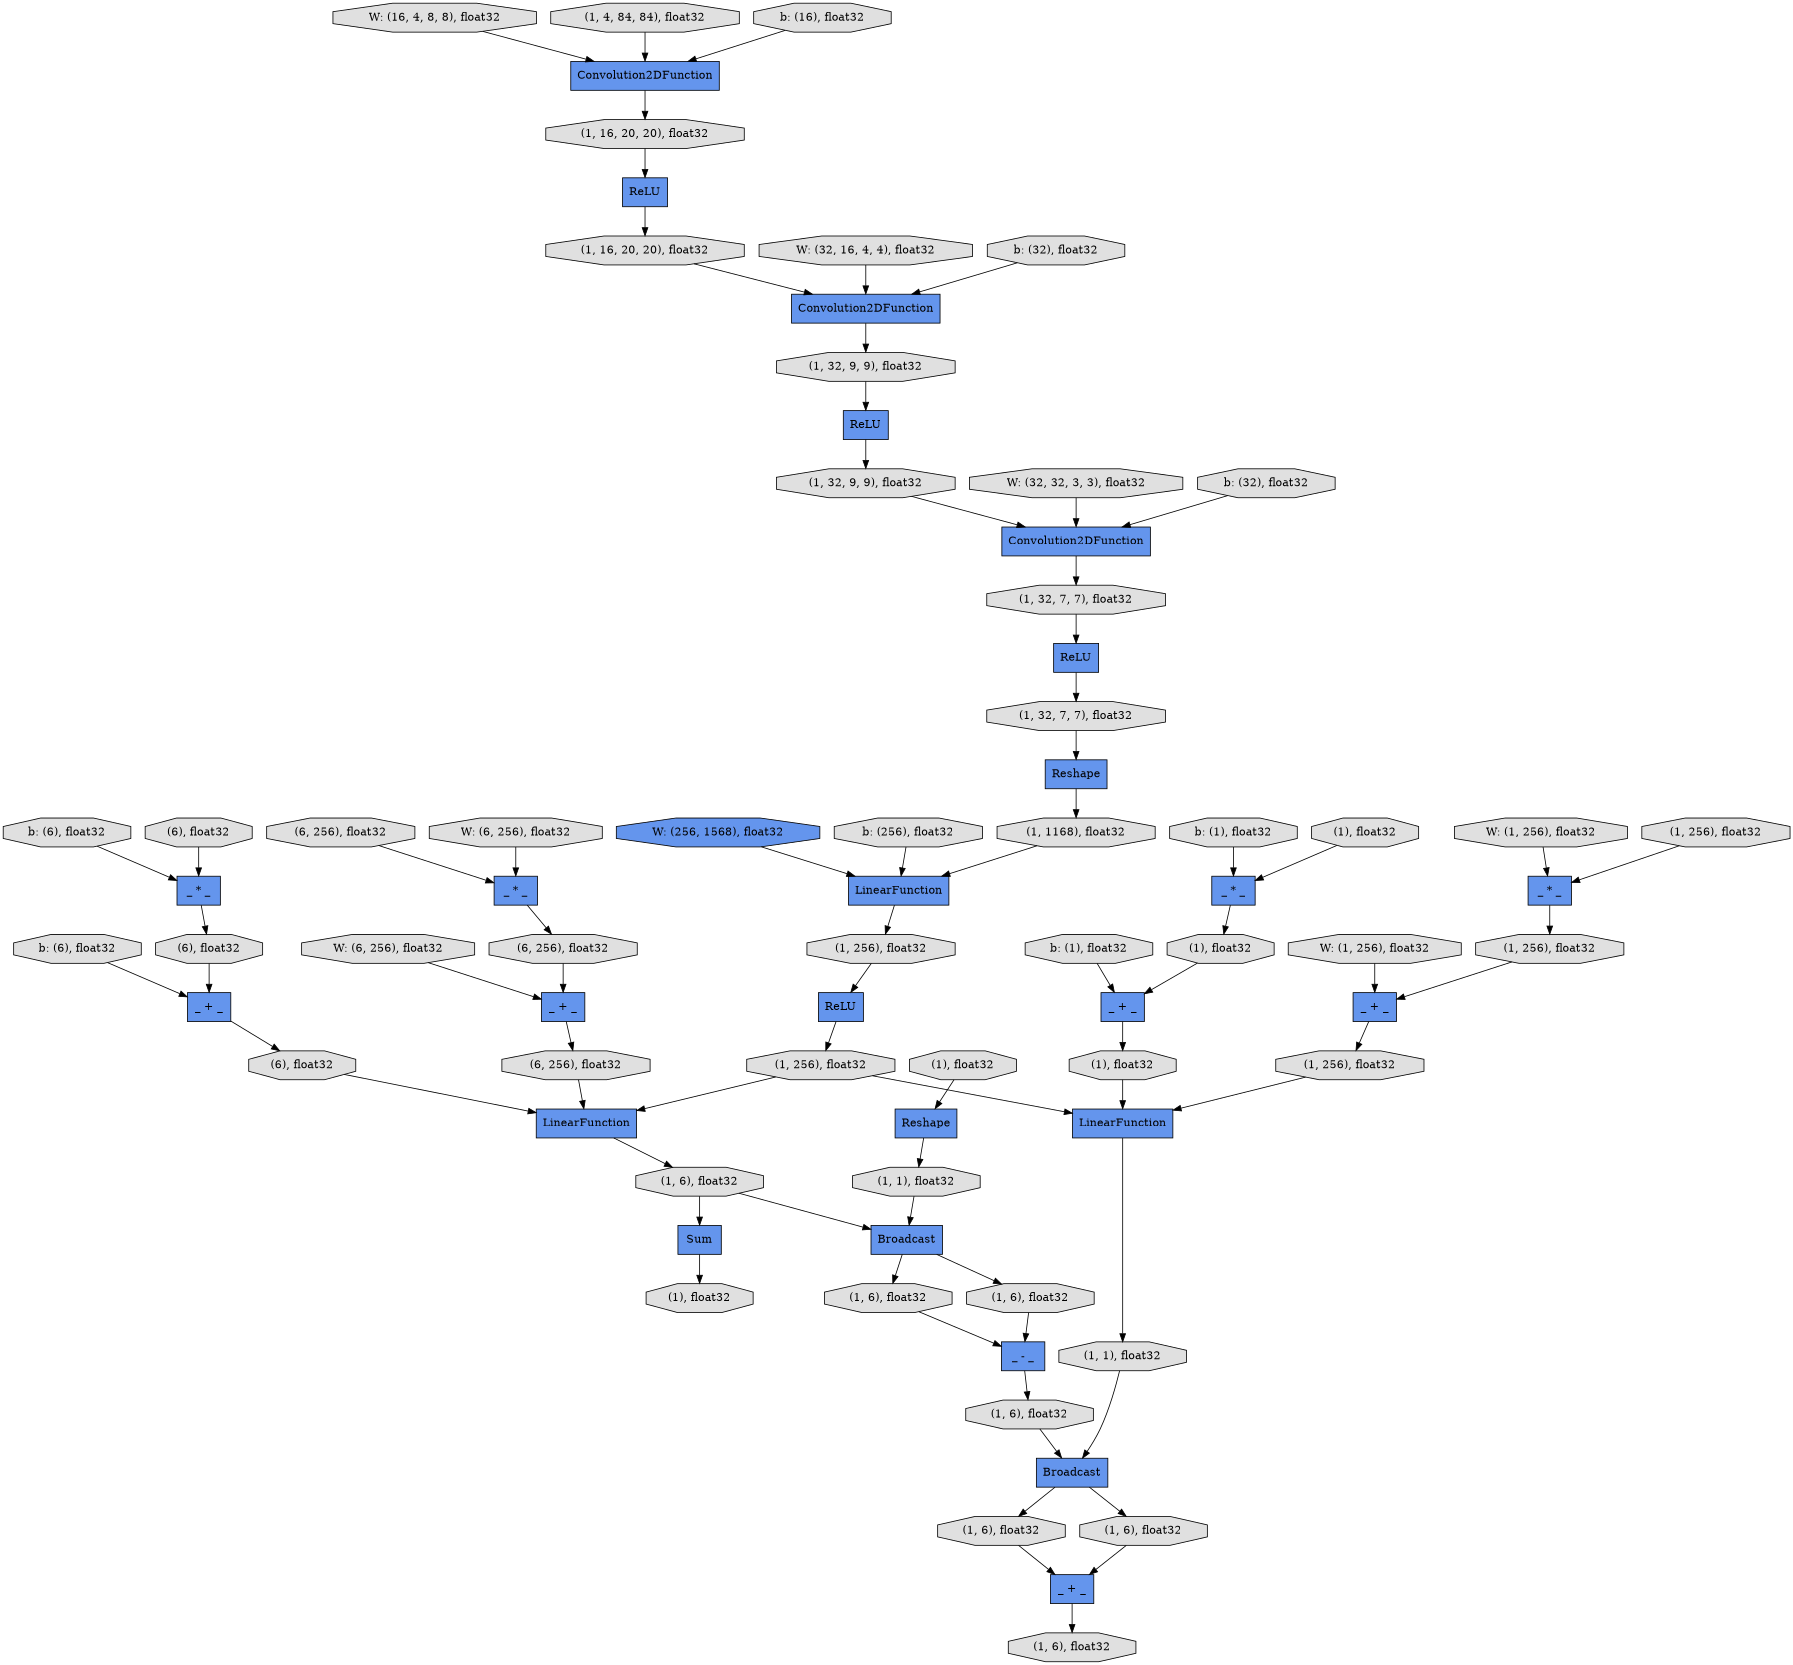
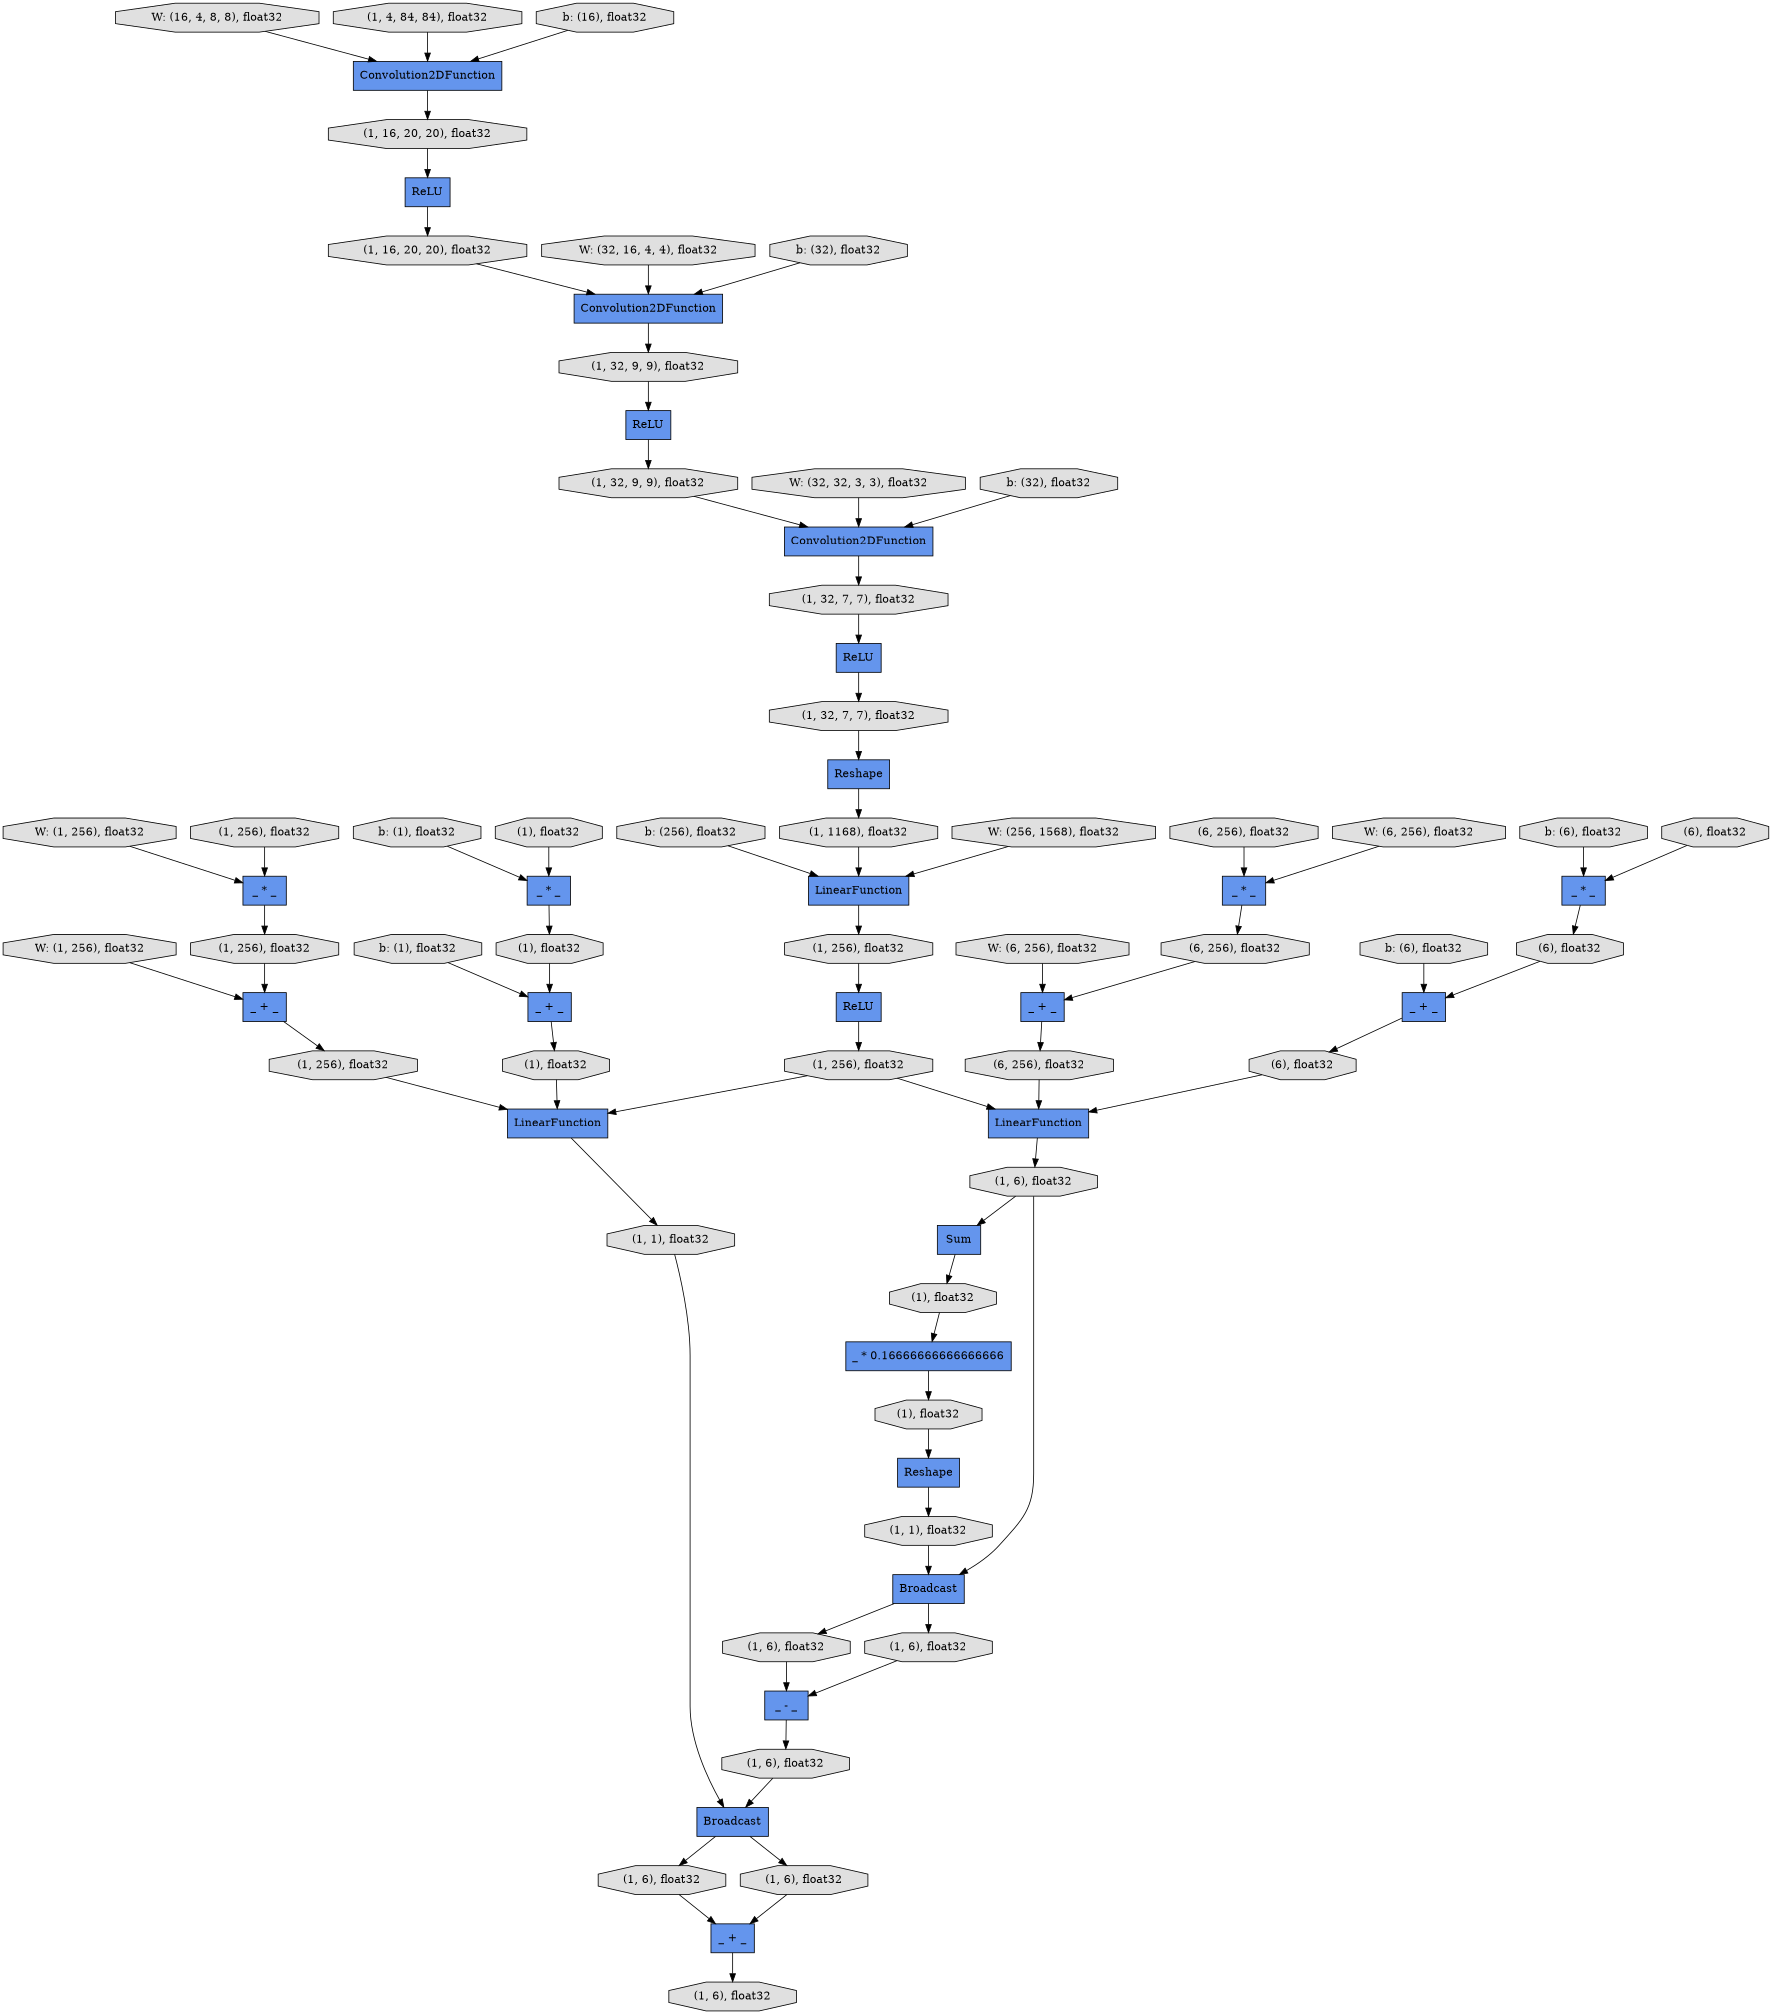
(718, 832) -> (1054, 832)
none -> (928, 1356)
